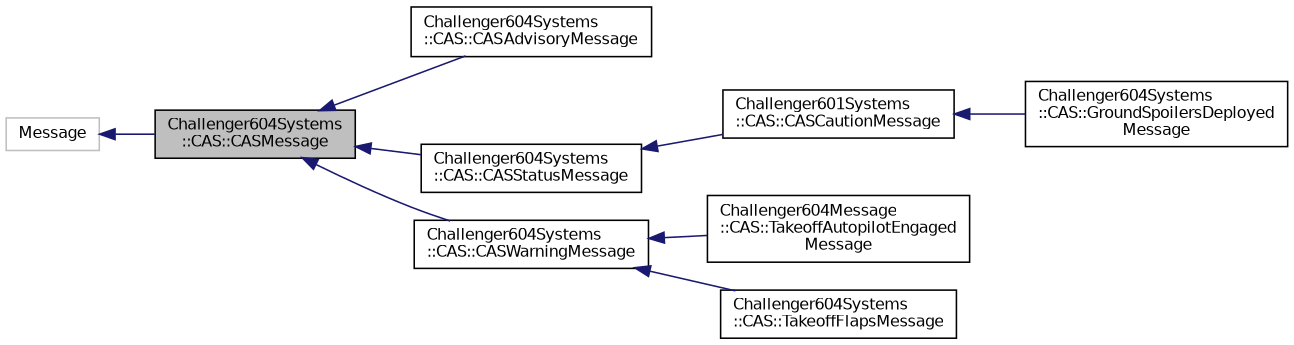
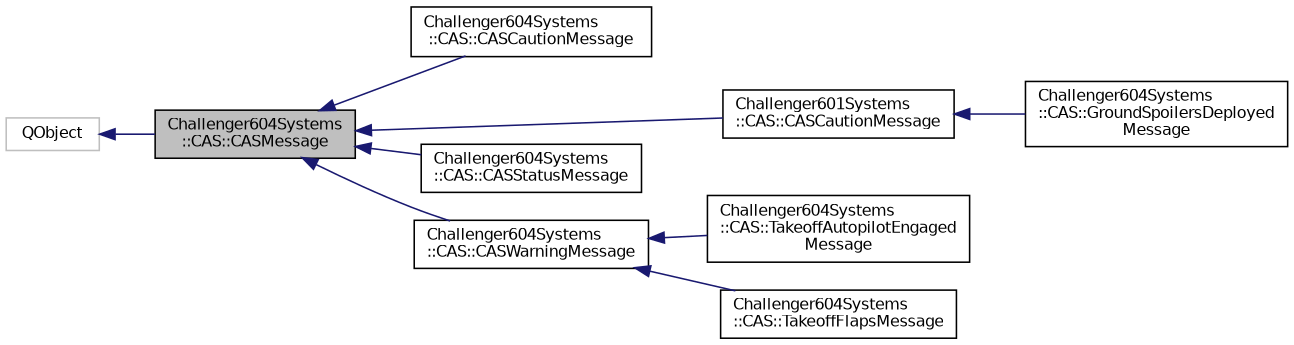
(531, 32) -> (531, 32)
(53, 134) -> (53, 134)
(690, 140) -> (547, 124)
(839, 229) -> (839, 229)
